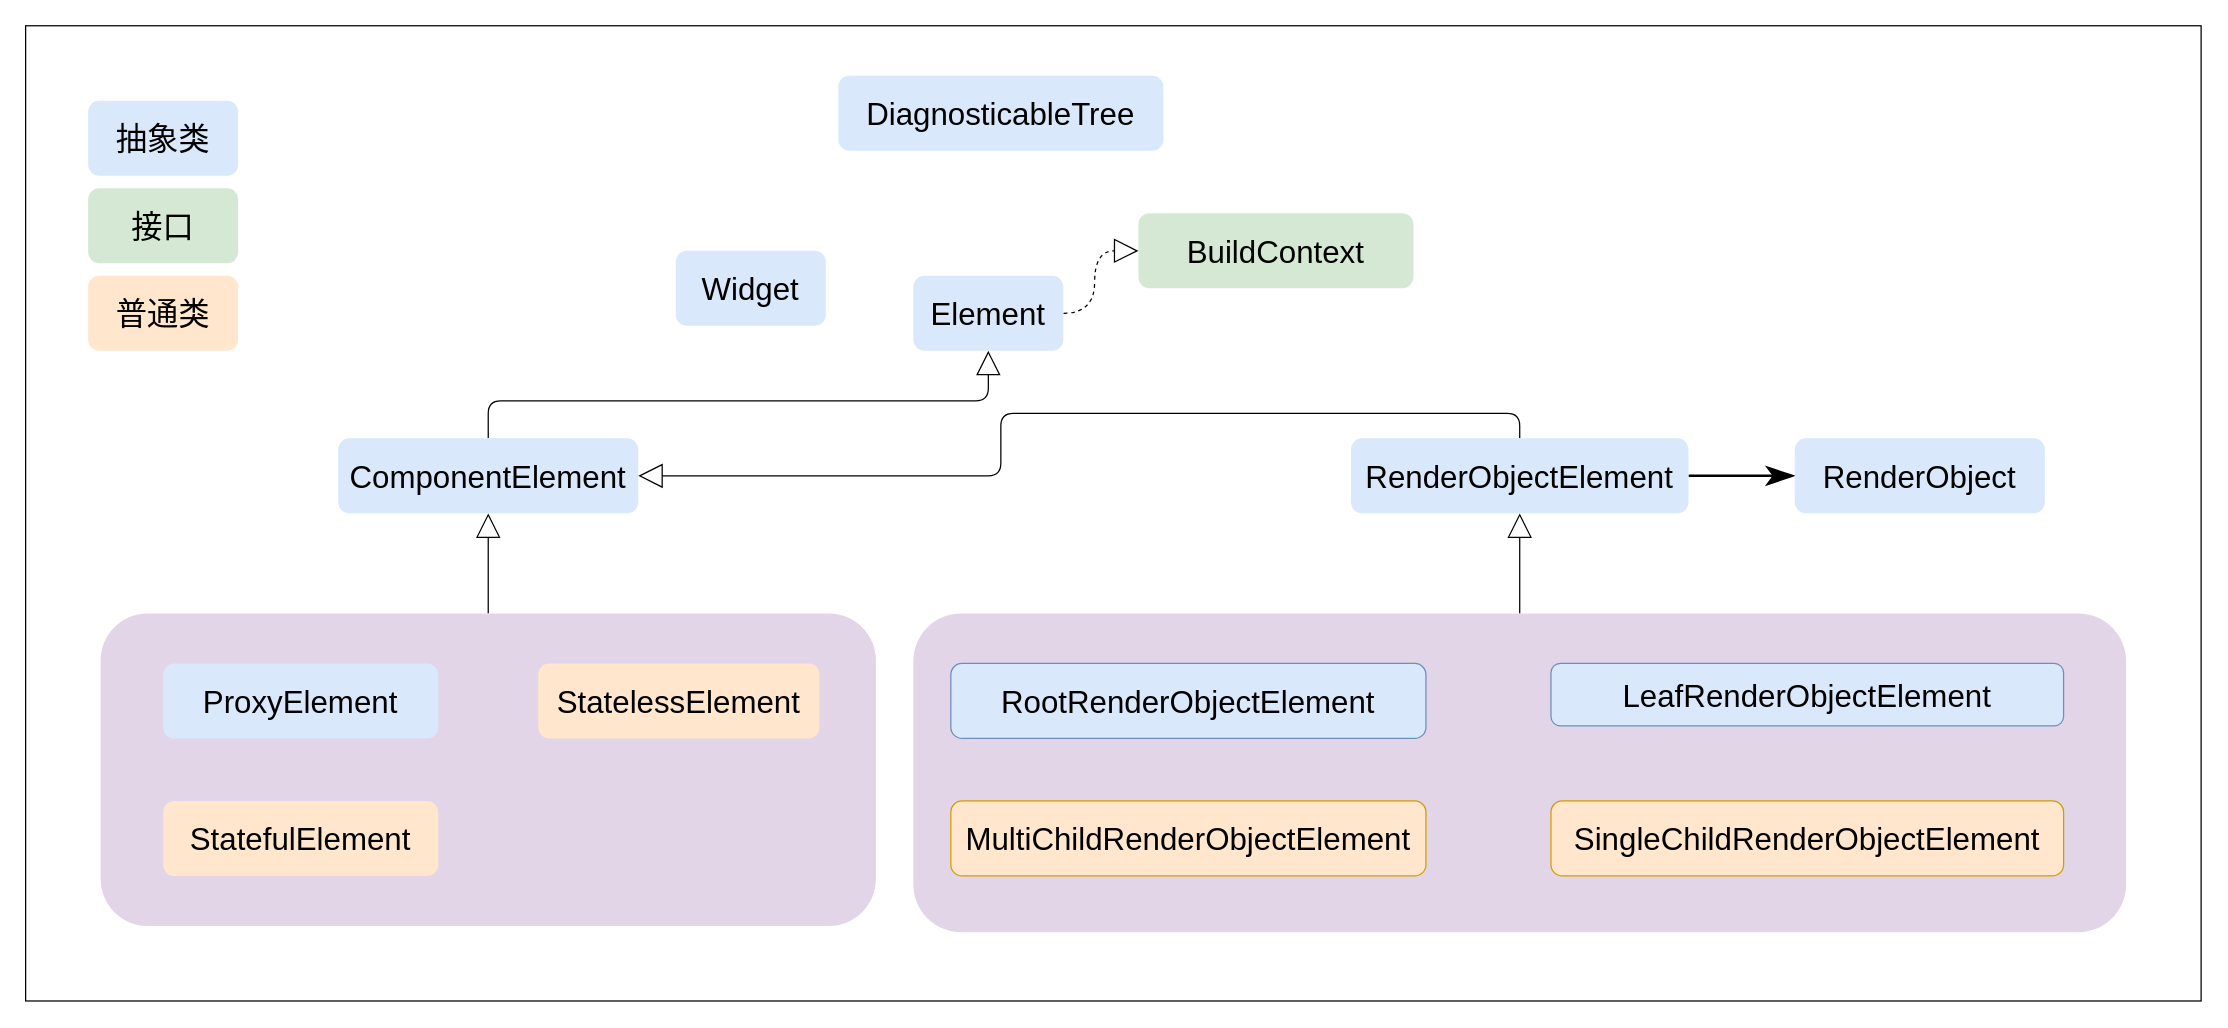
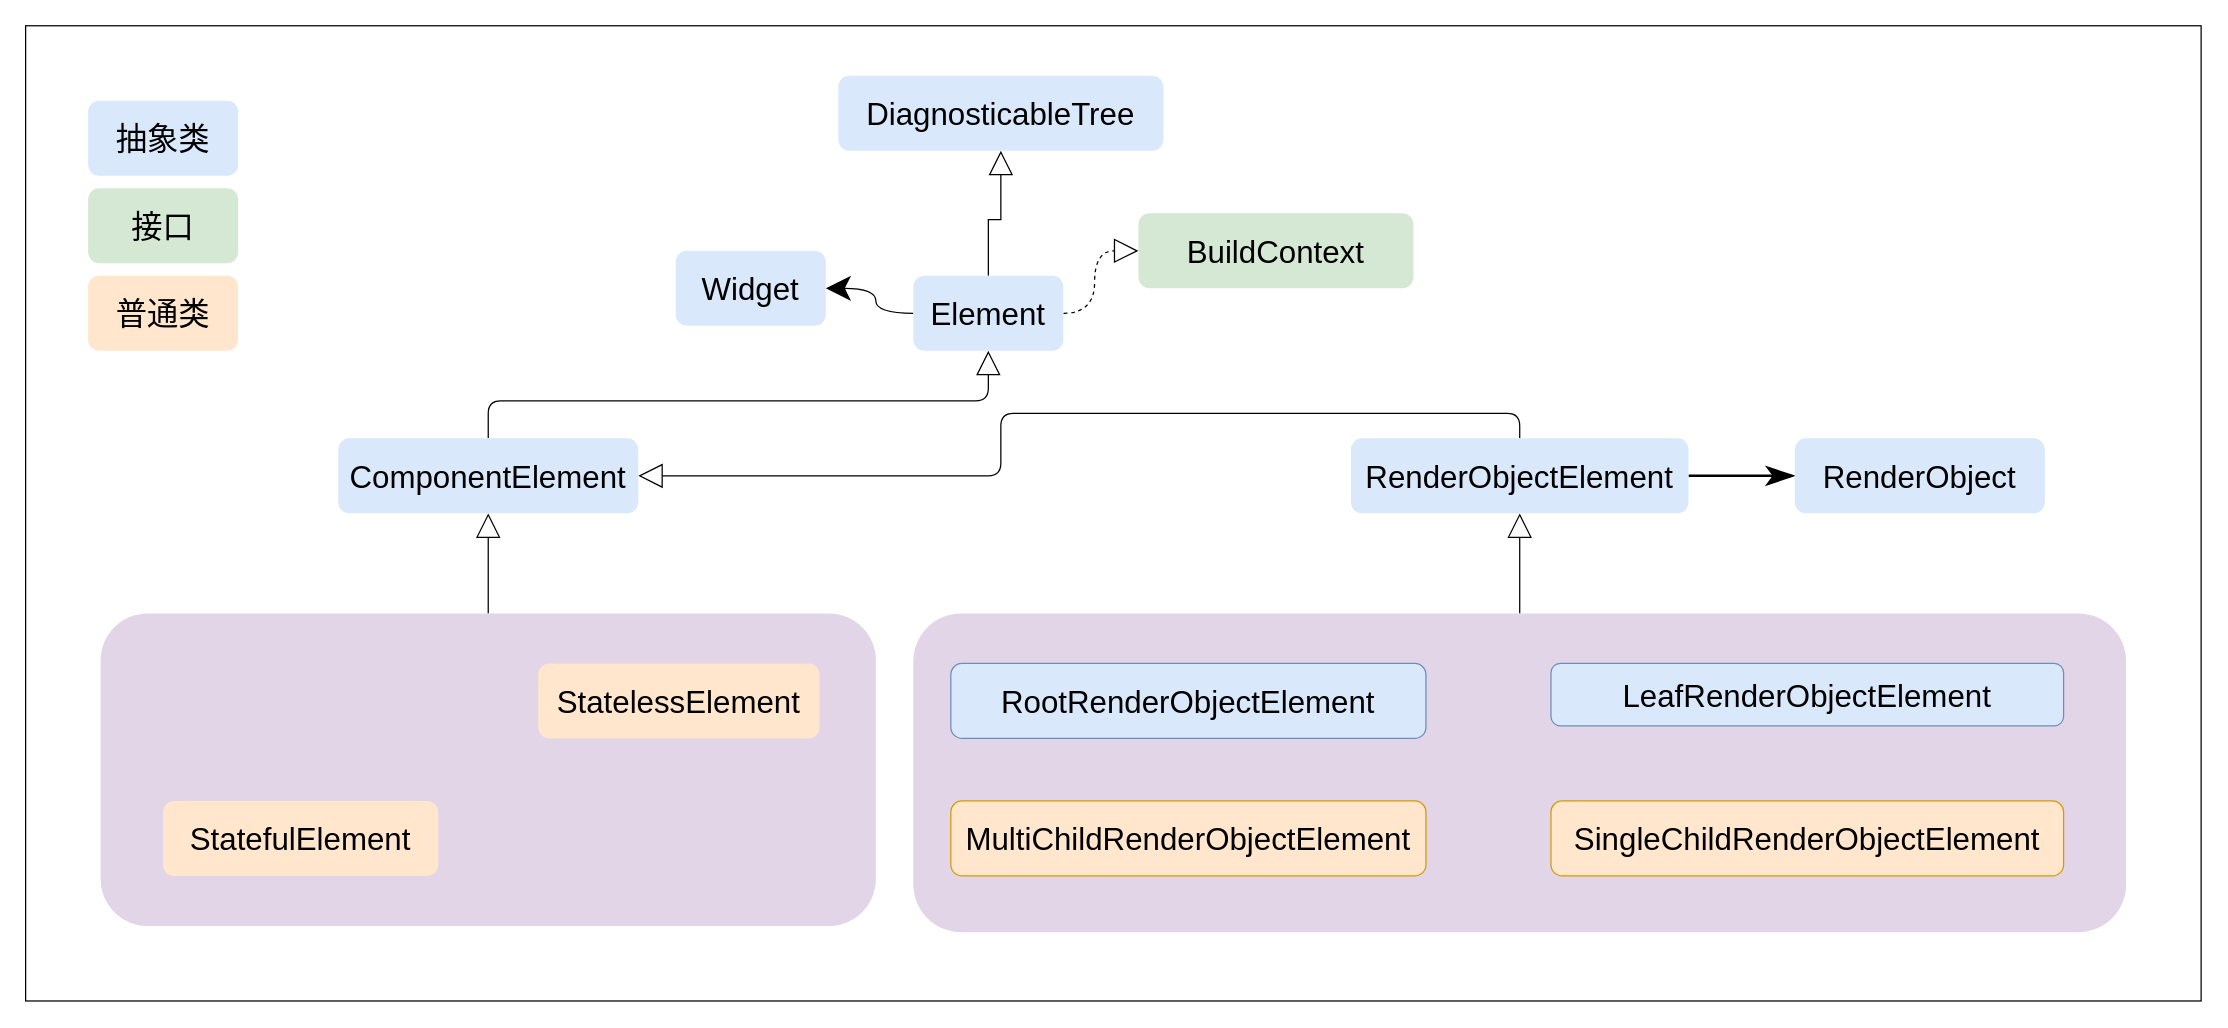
none -> (988, 219)
none -> (877, 304)
(301, 701) -> none
